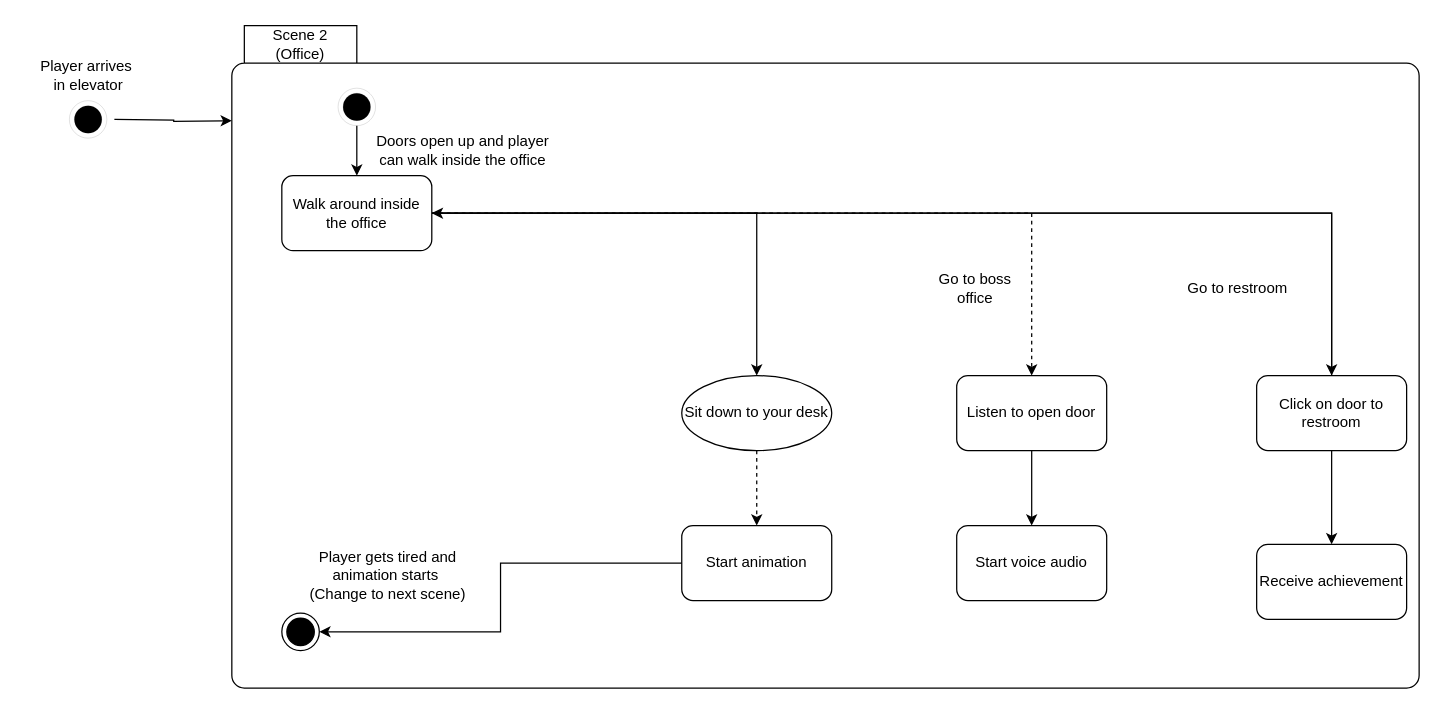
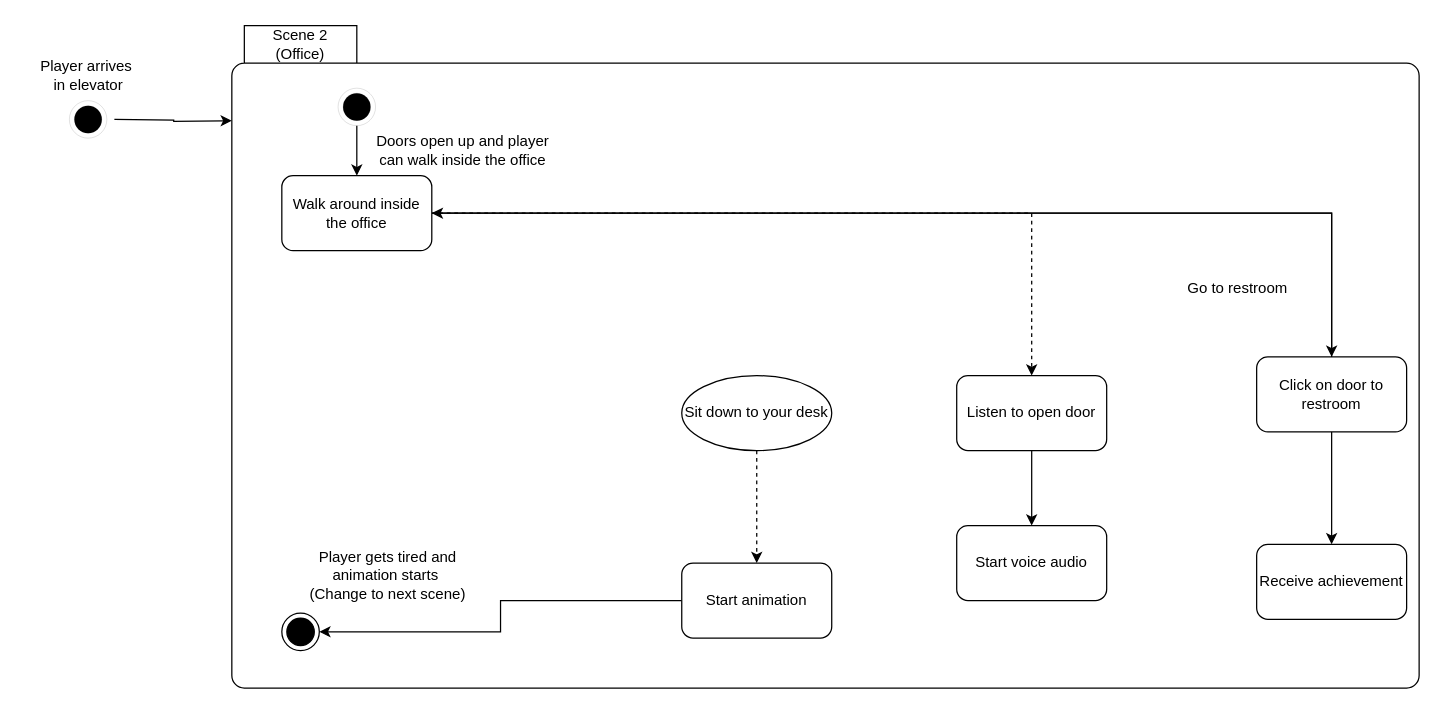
(976, 288) -> none
(757, 291) -> none
(1332, 413) -> (1332, 394)
(757, 563) -> (757, 601)
